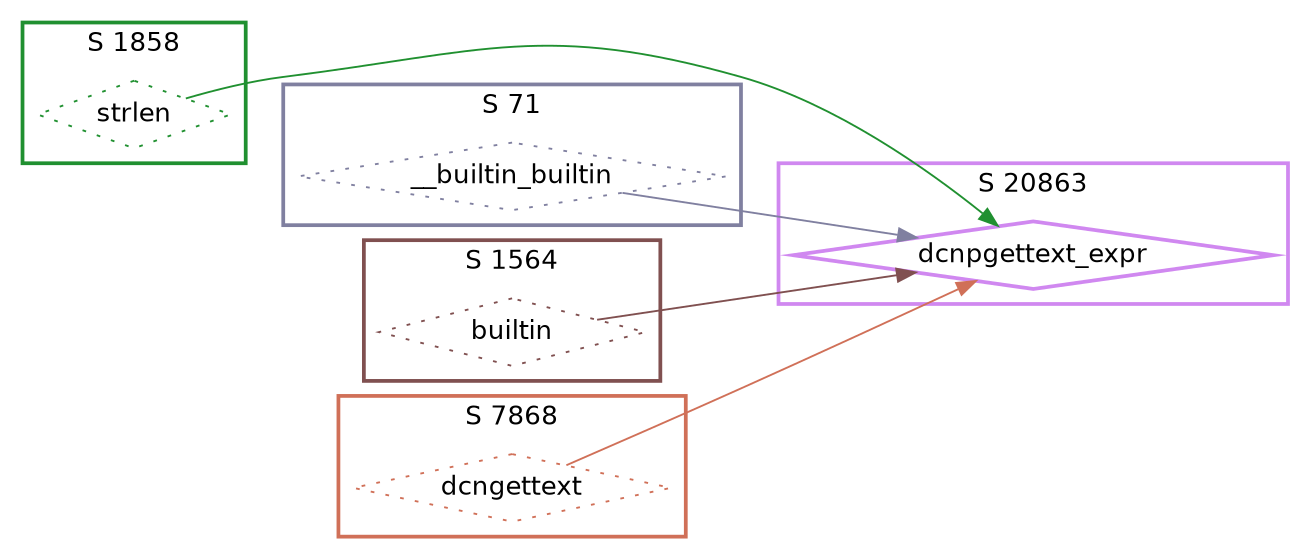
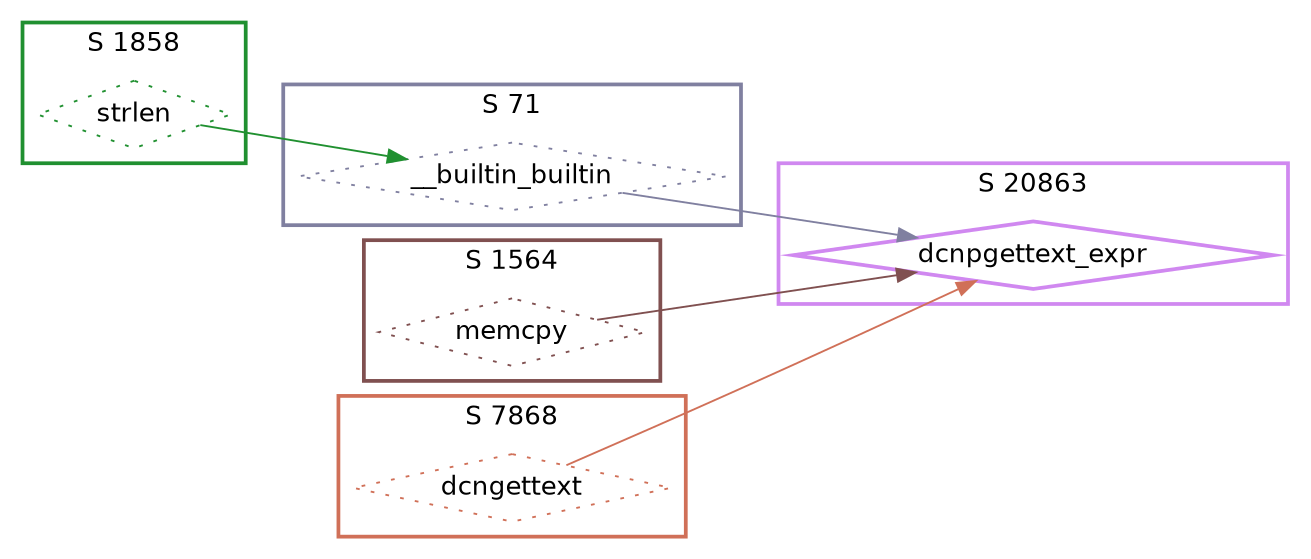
(602, 49) -> (299, 141)
(512, 332) -> (512, 332)
